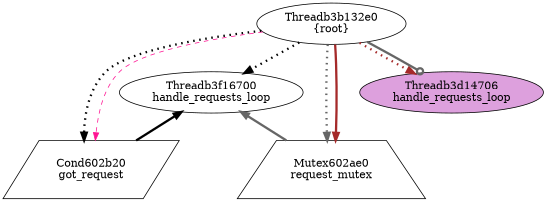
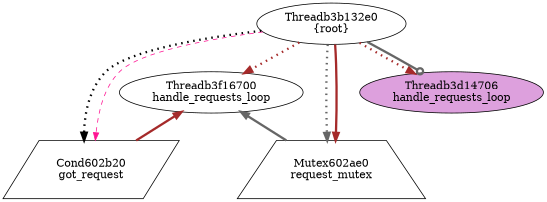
(275, 56) -> (275, 56)
(156, 128) -> (156, 128)
